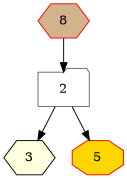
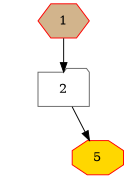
(64, 21) -> (64, 21)
(29, 158) -> none
